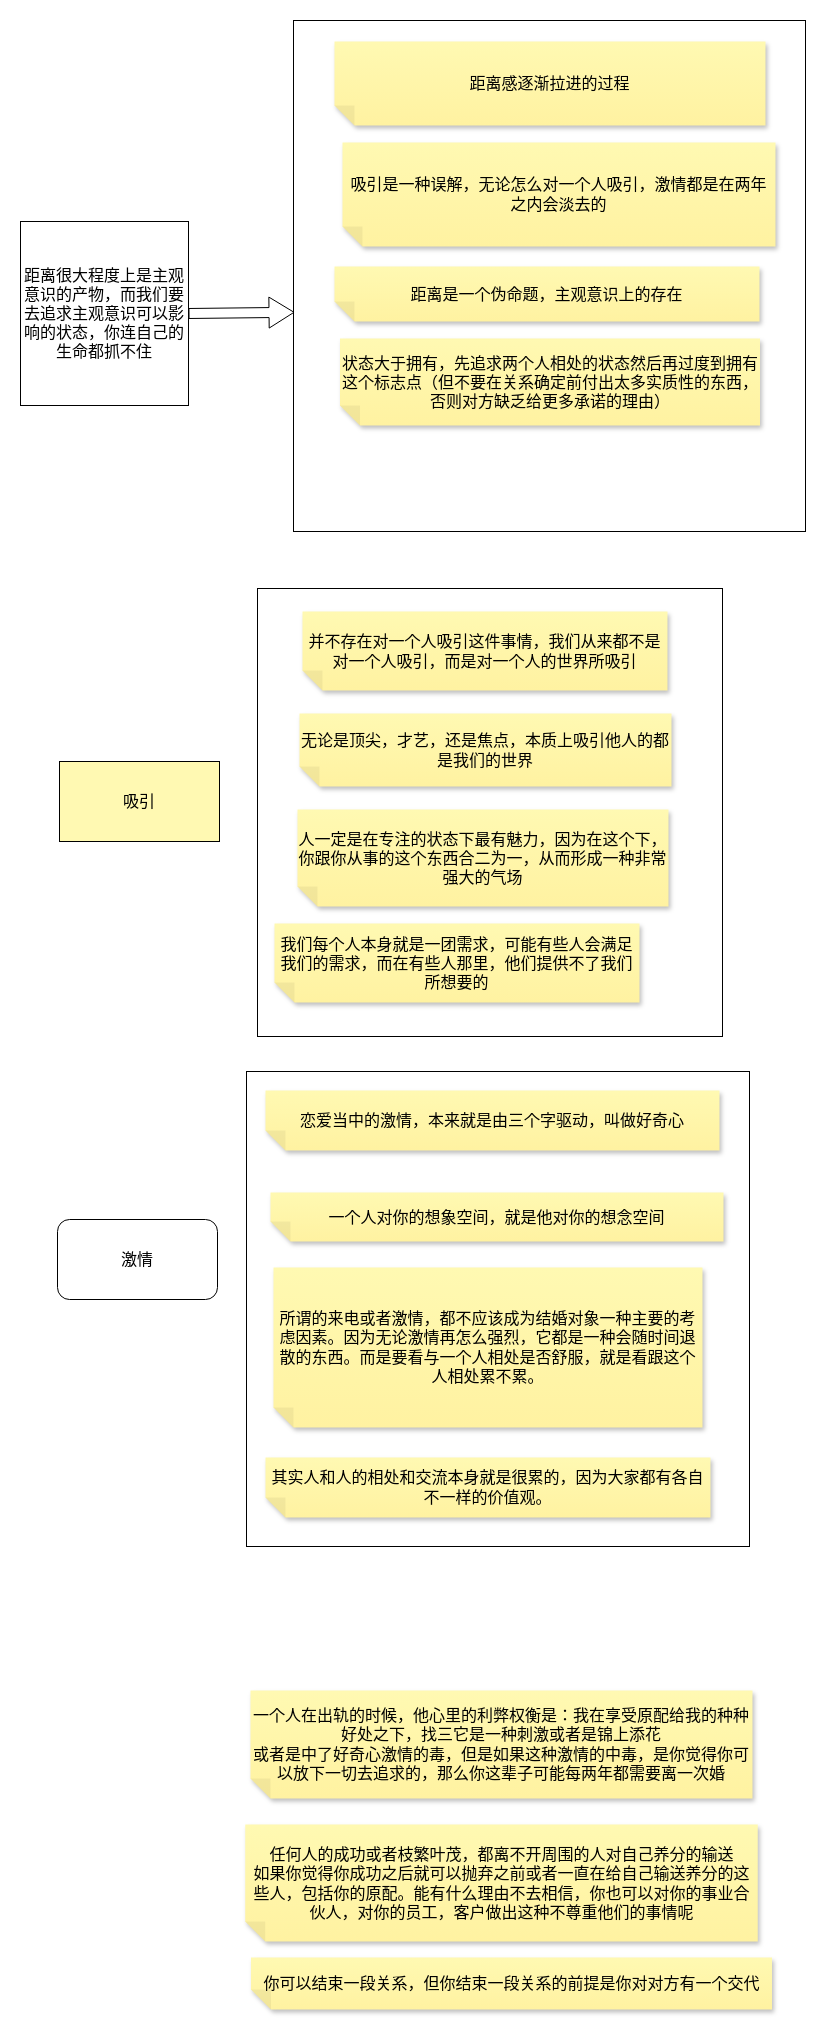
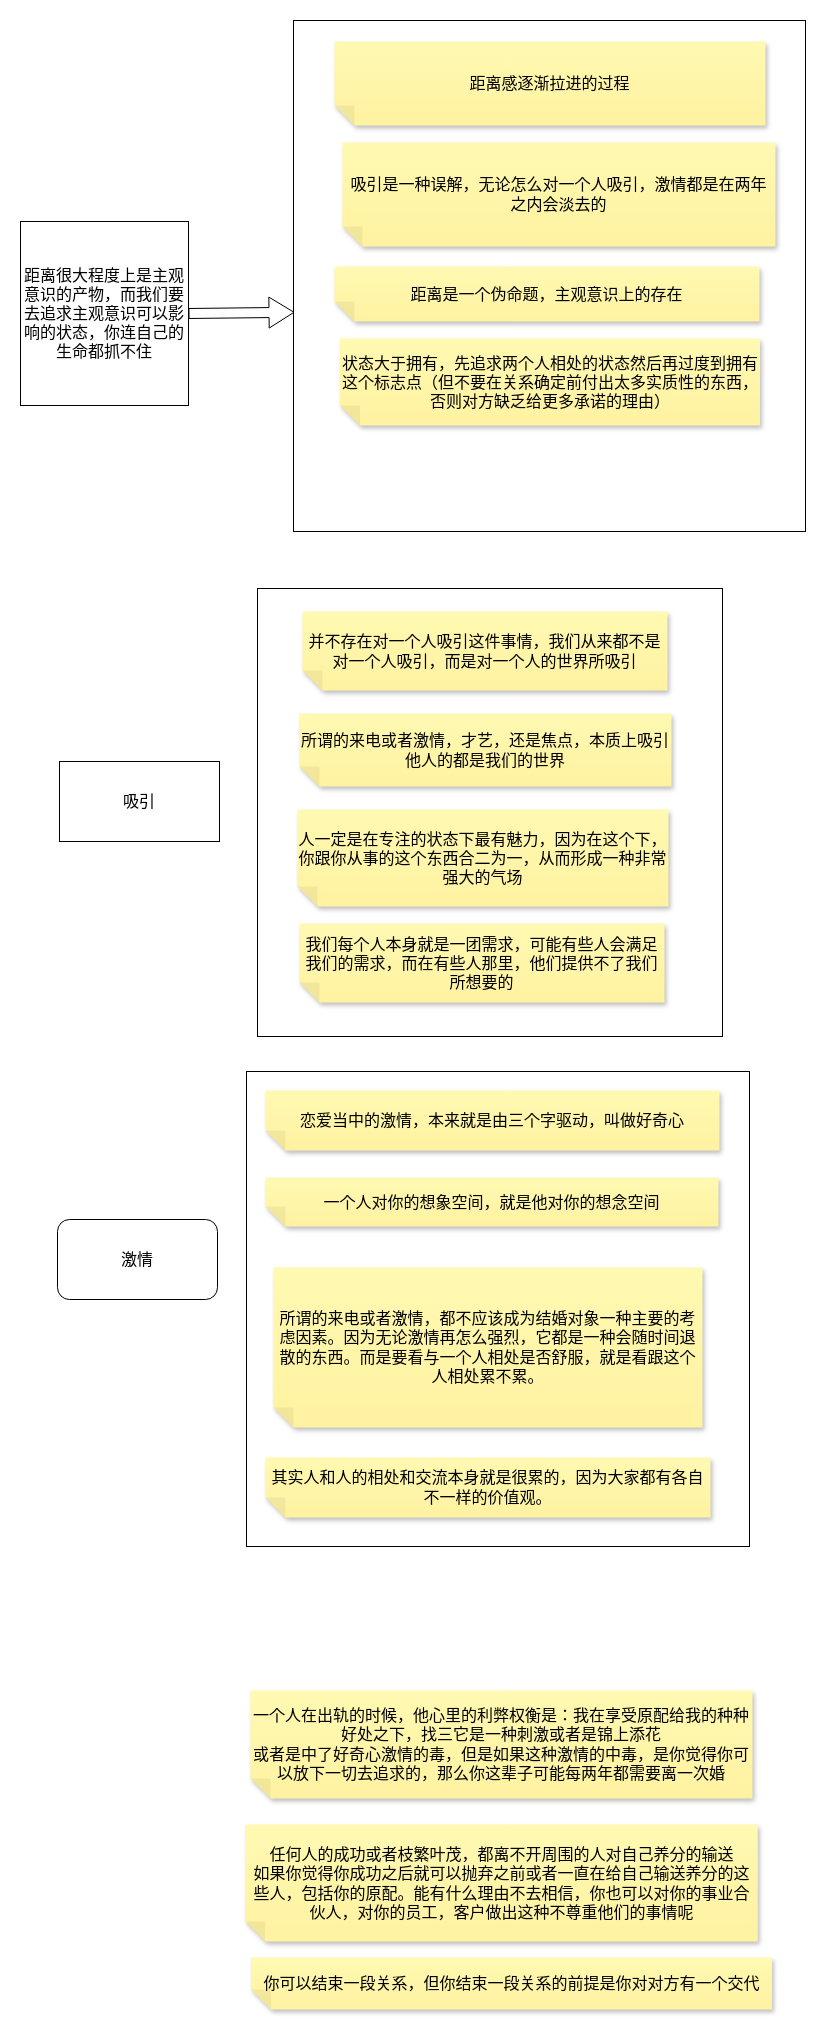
(486, 751) -> (486, 751)
(140, 802) -> (140, 802)
(457, 963) -> (482, 963)
(497, 1217) -> (492, 1202)
